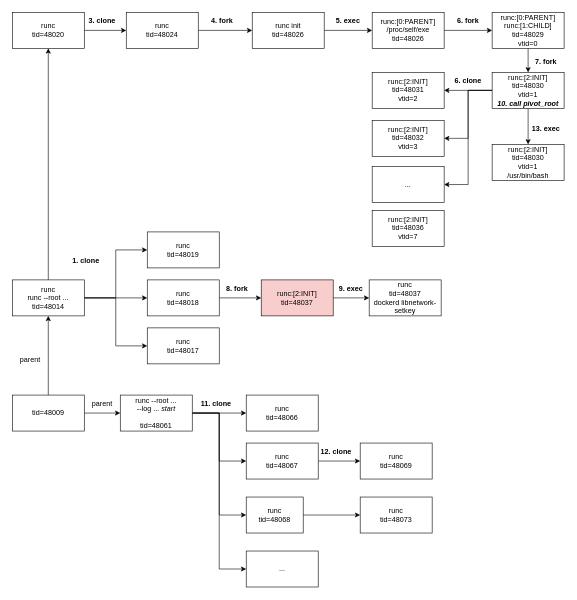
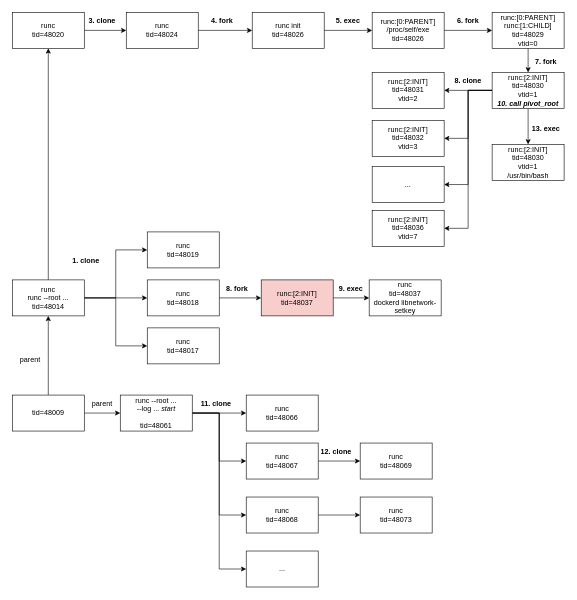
(468, 81) -> (468, 81)
none -> (468, 228)
(275, 515) -> (282, 515)
